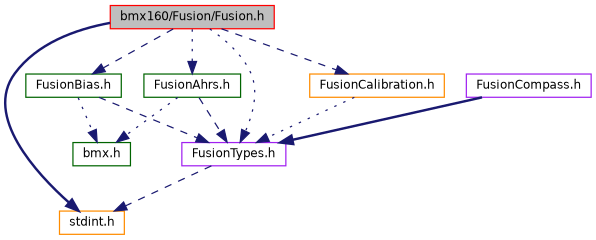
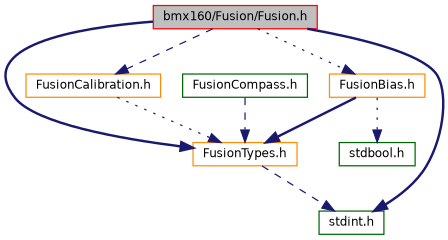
(138, 48) -> (301, 49)
(251, 73) -> (12, 91)
(74, 86) -> (377, 86)
(192, 86) -> none
(529, 86) -> (245, 86)
(141, 115) -> (317, 117)
(387, 119) -> (245, 114)
(102, 154) -> (377, 154)
(234, 154) -> (245, 154)
(92, 223) -> (351, 223)
